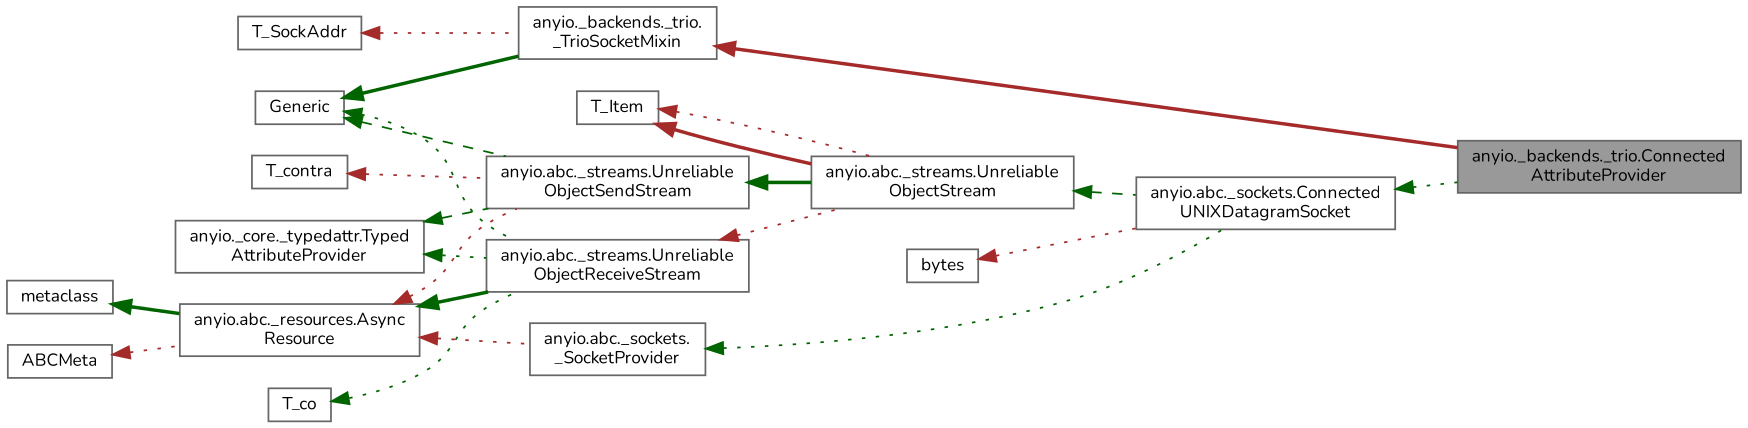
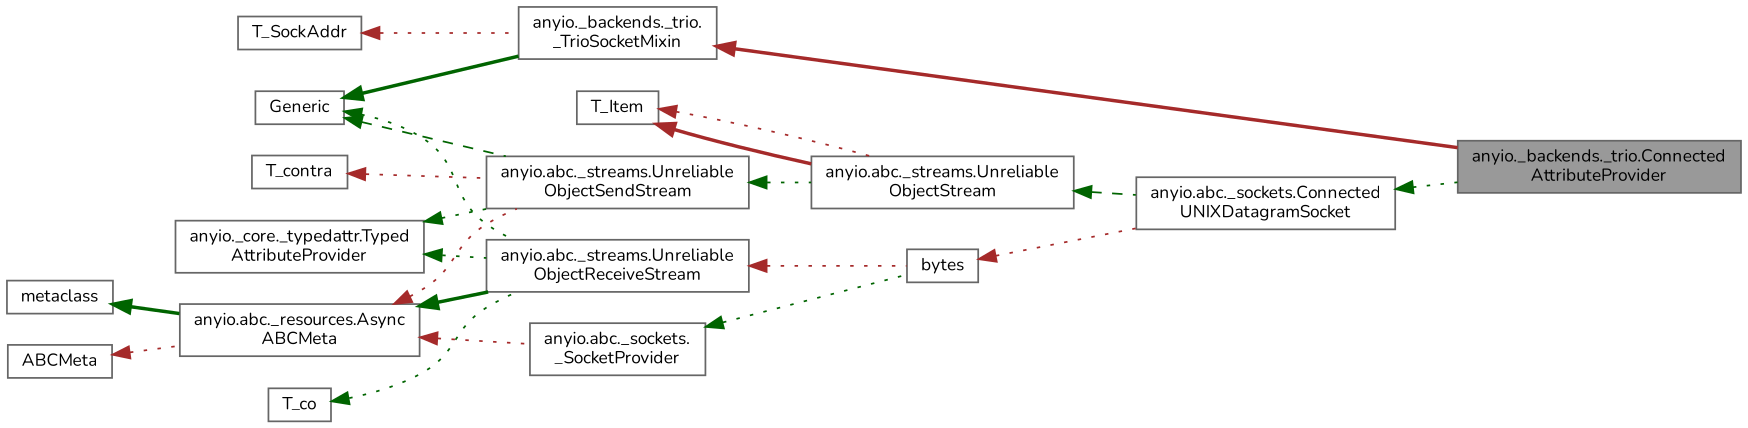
(789, 182) -> (789, 182)
(460, 214) -> (460, 214)
(789, 222) -> (837, 266)
(981, 321) -> (815, 299)
(300, 330) -> (300, 330)
